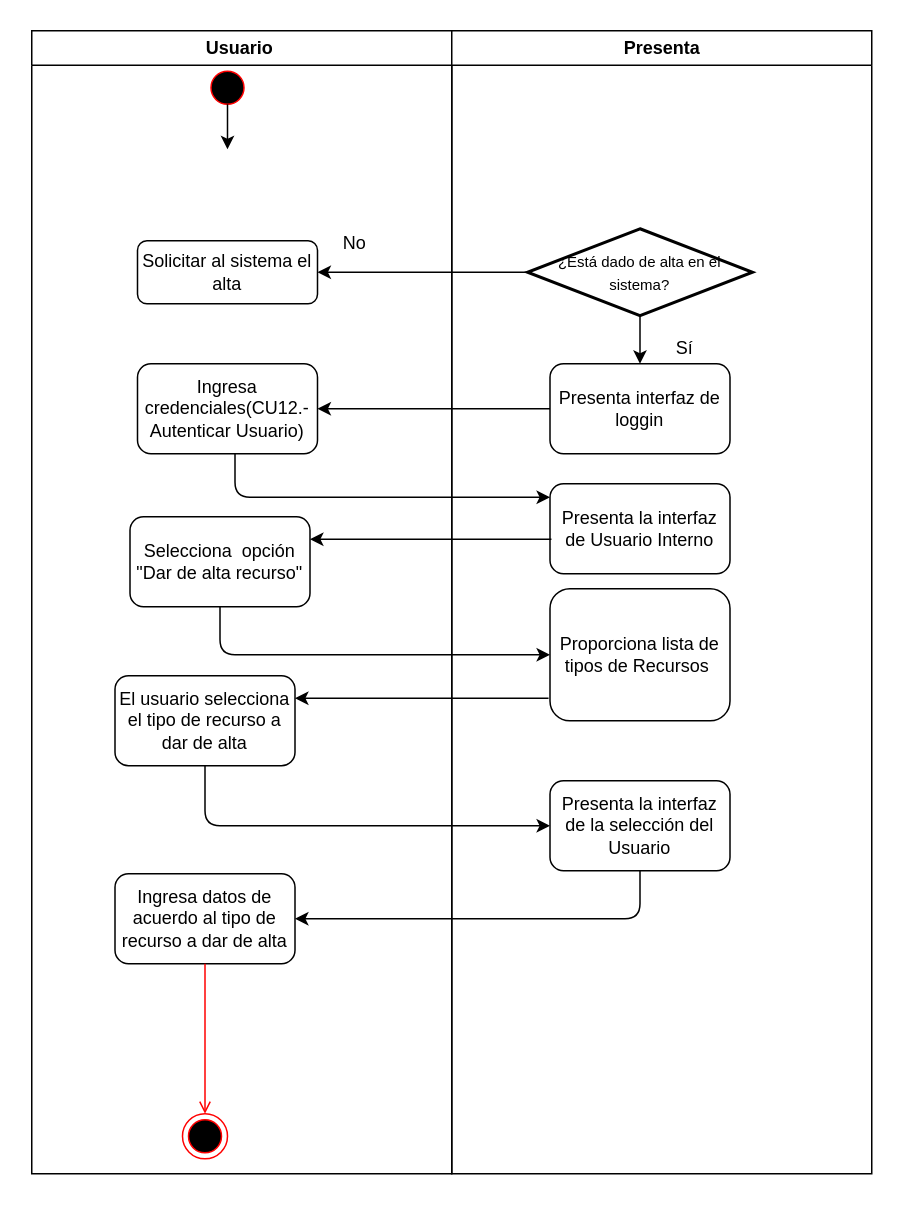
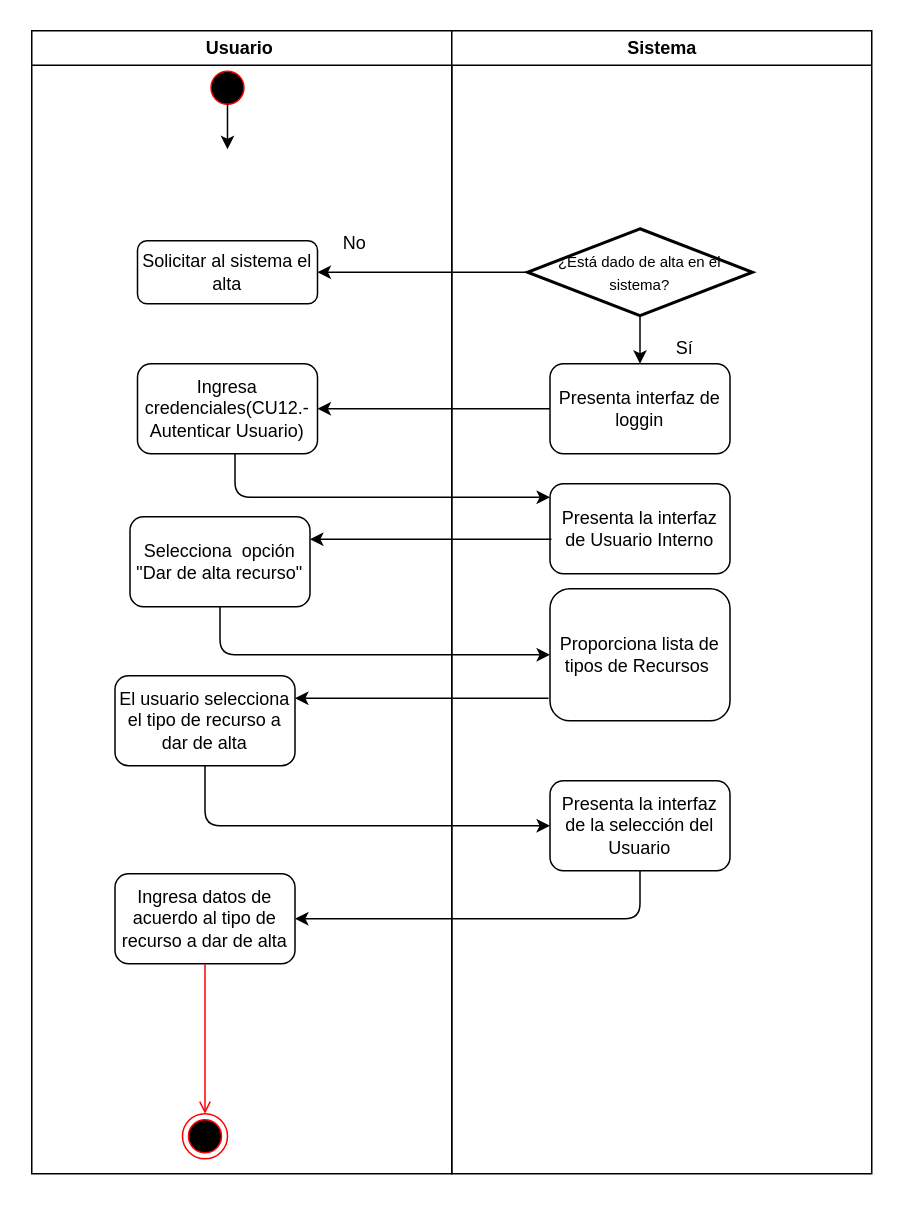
(662, 49) -> (662, 49)
